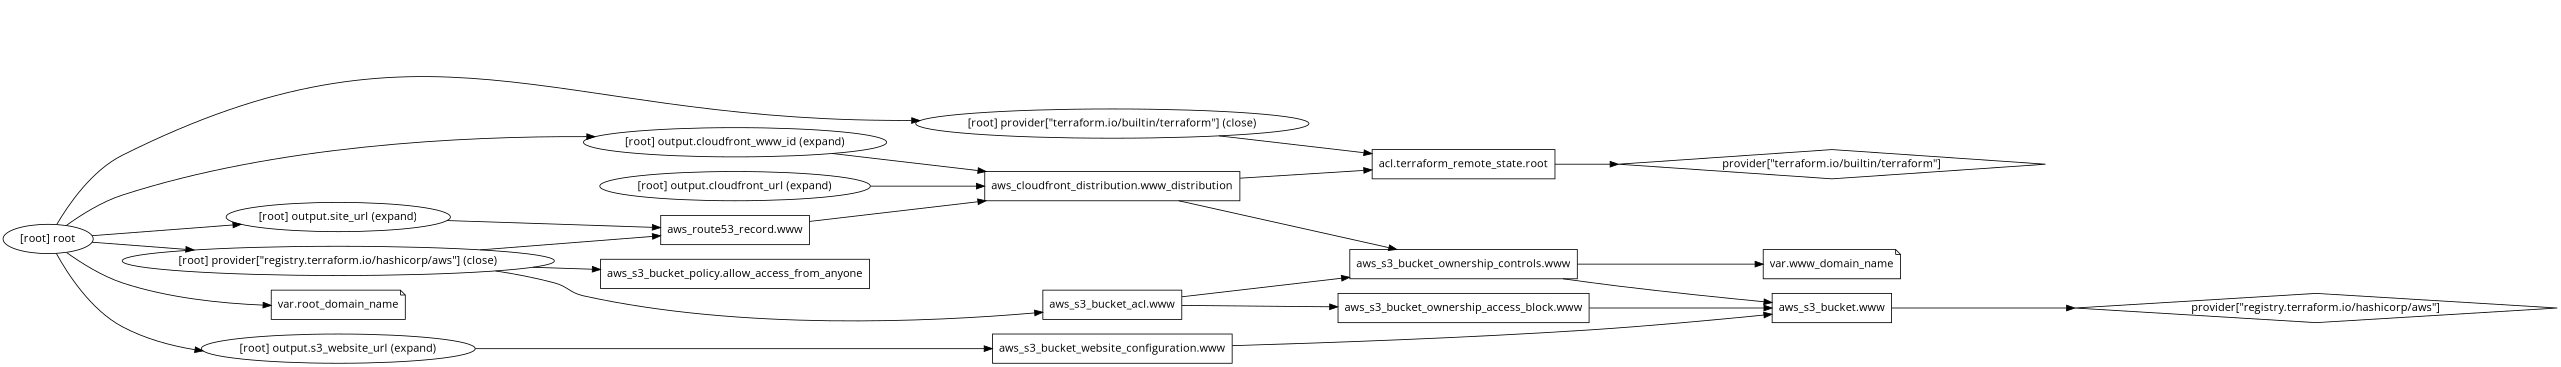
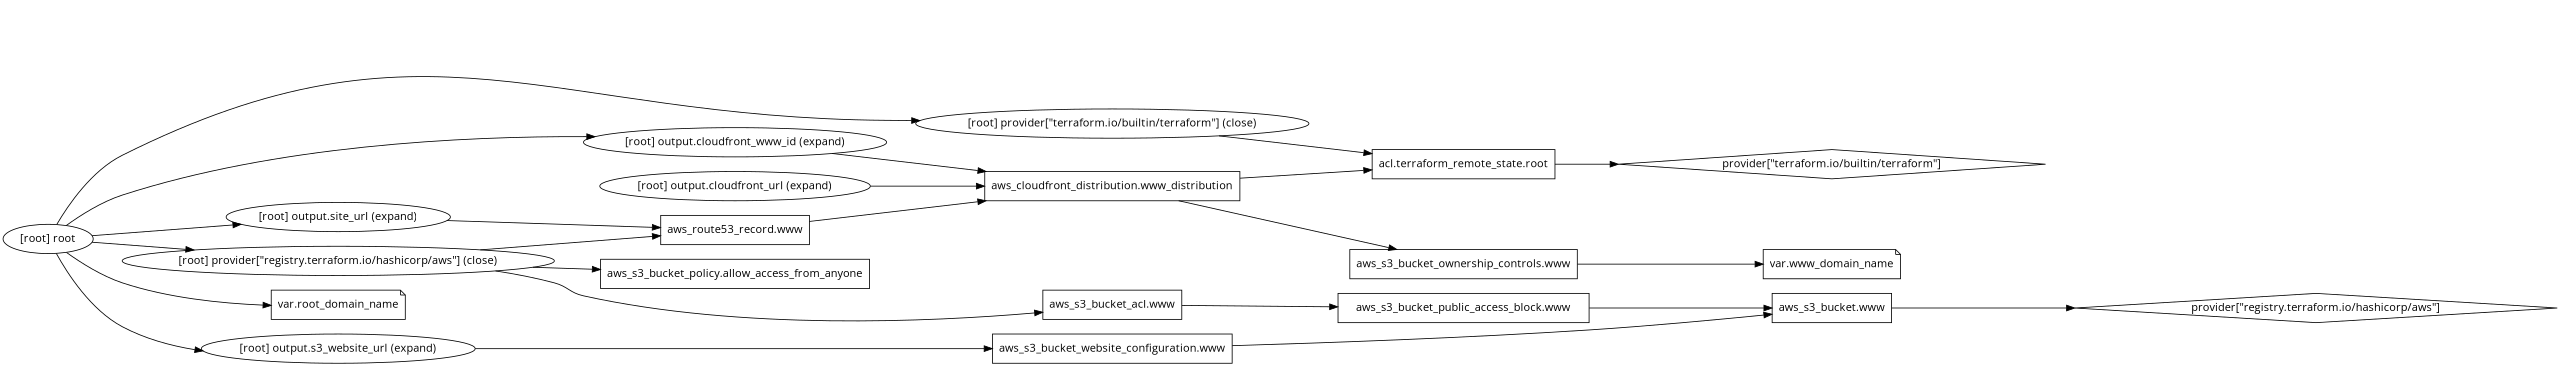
(1262, 288) -> none
(1663, 291) -> none
(1464, 308) -> (1464, 308)
